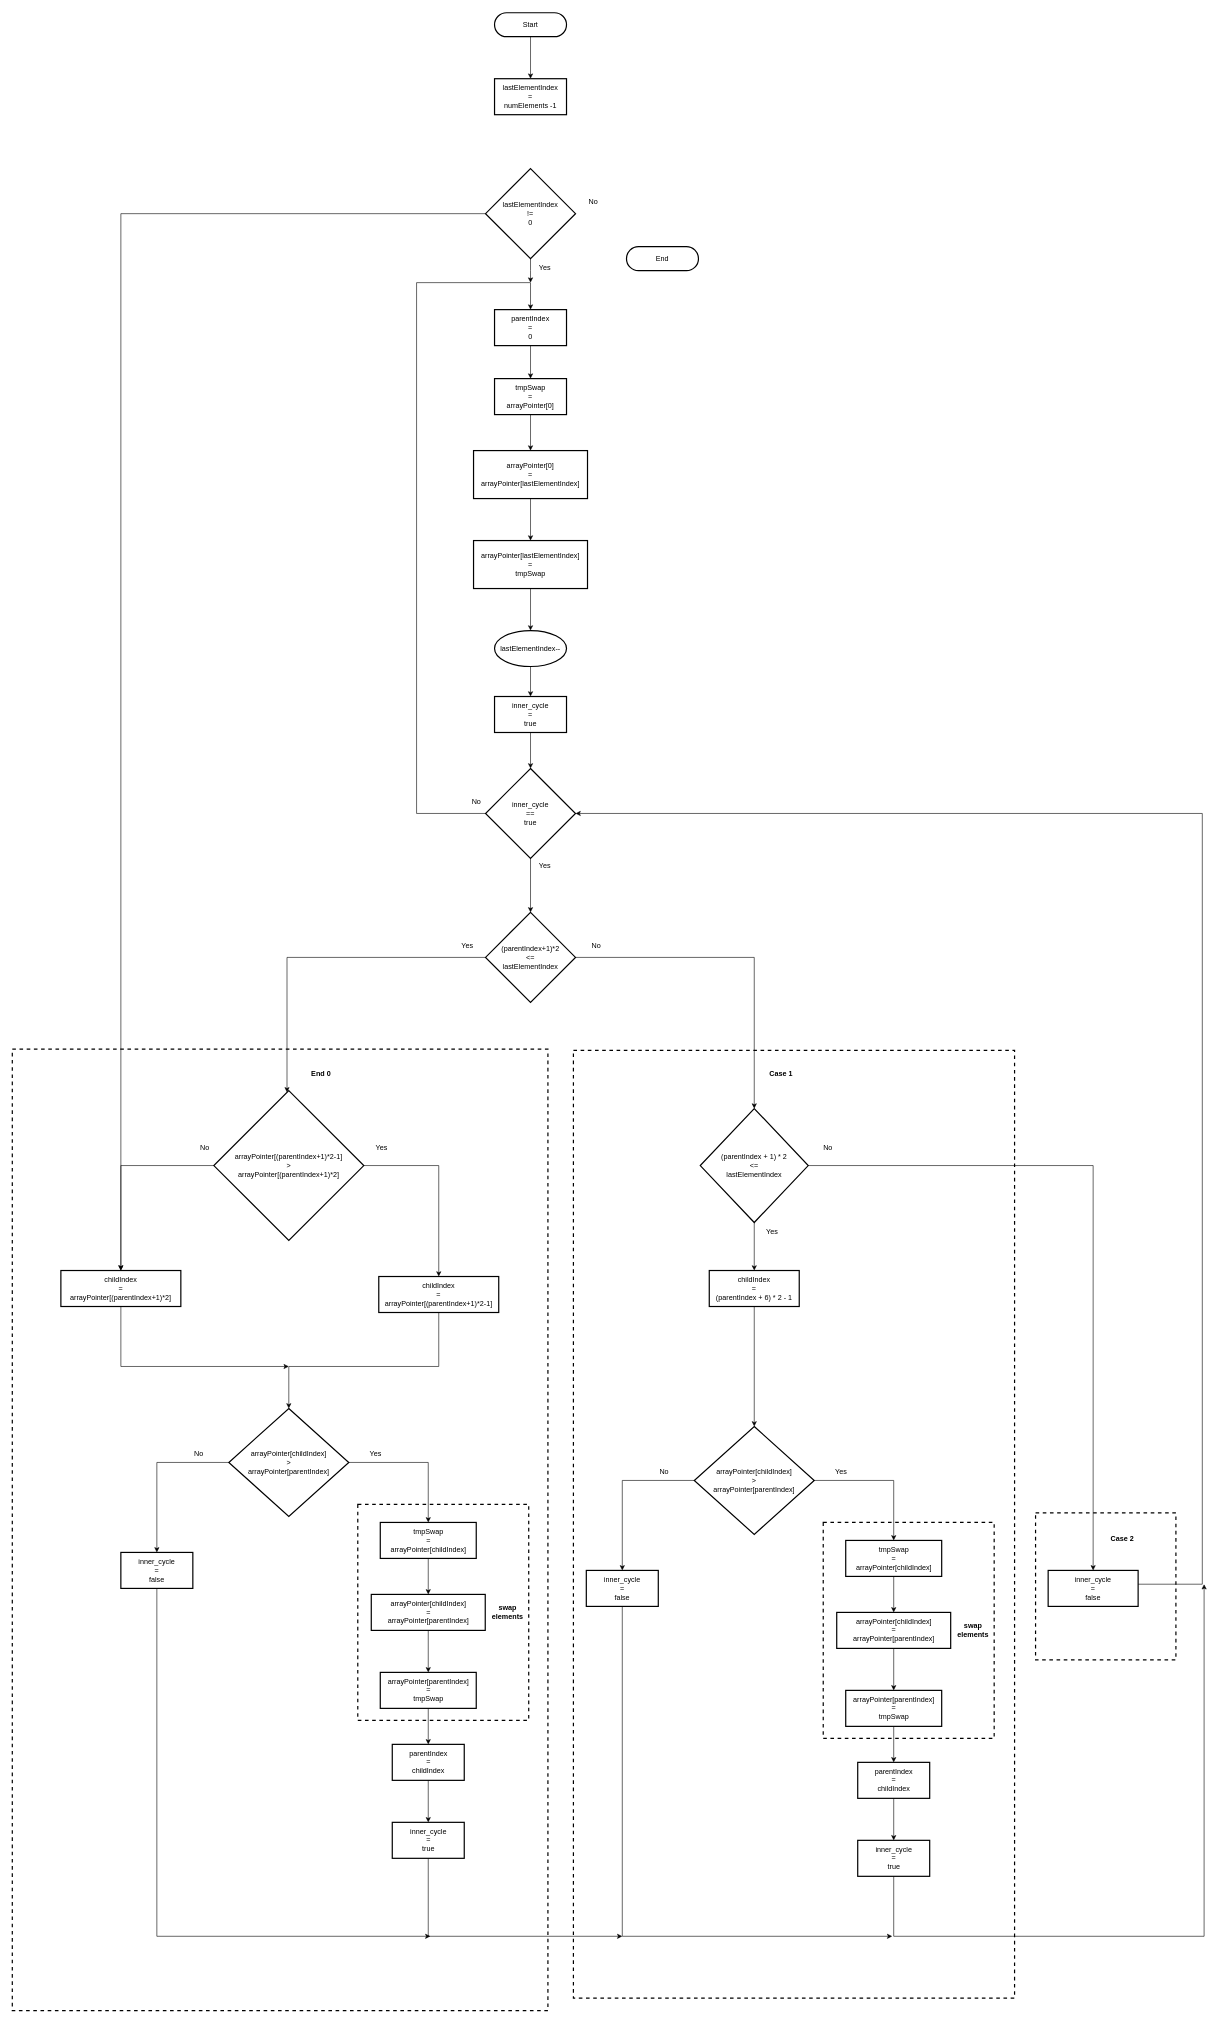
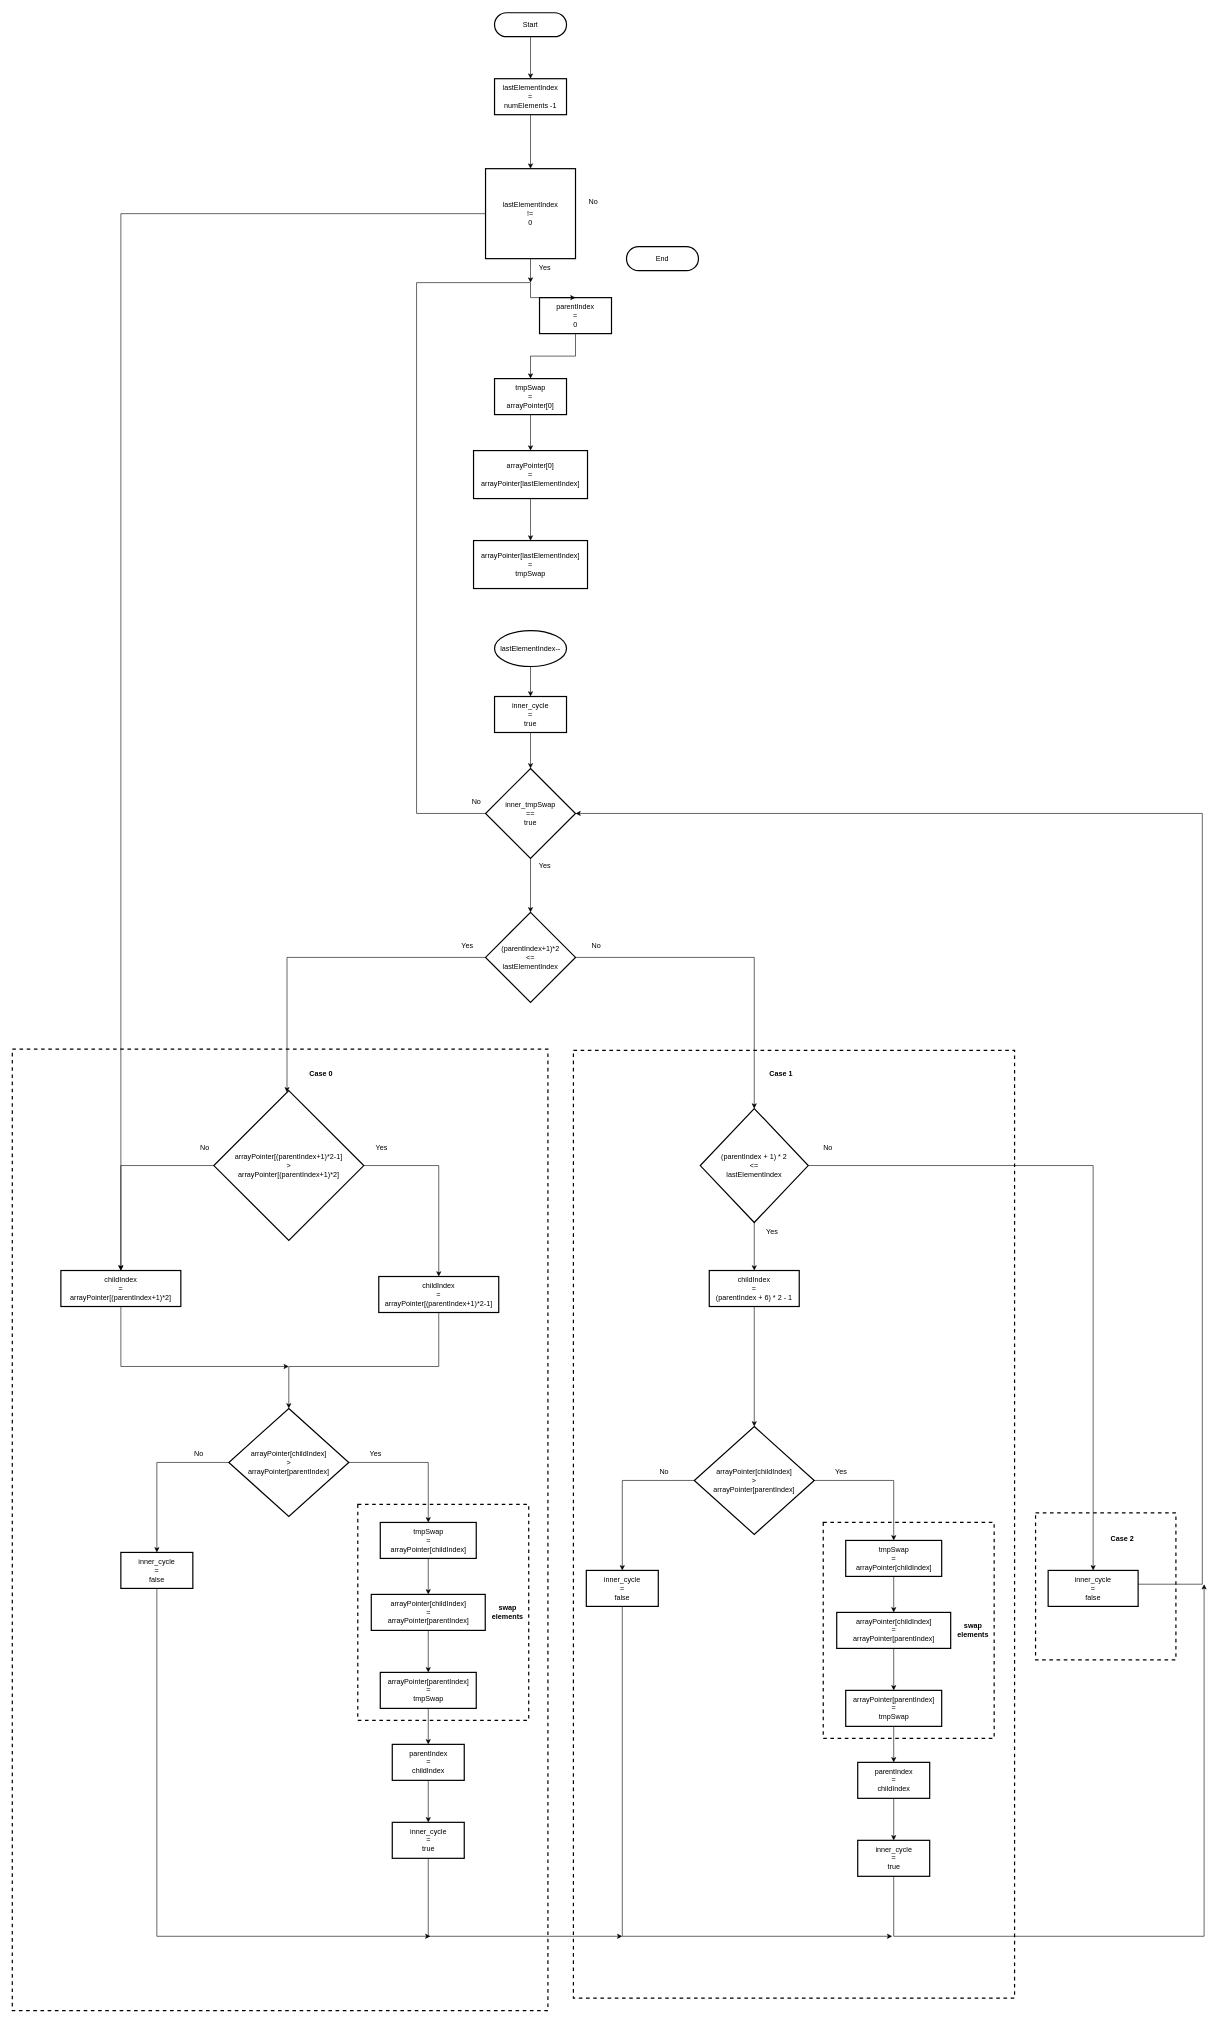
none -> (531, 139)
(531, 213) -> (531, 213)
(531, 327) -> (576, 315)
(531, 607) -> none
(531, 813) -> (531, 813)
(321, 1074) -> (321, 1074)
